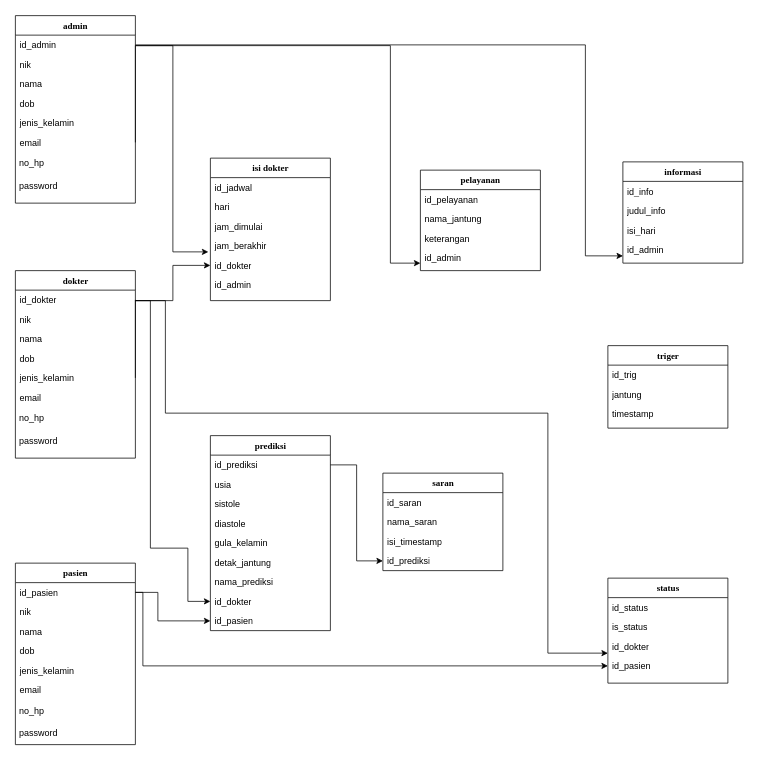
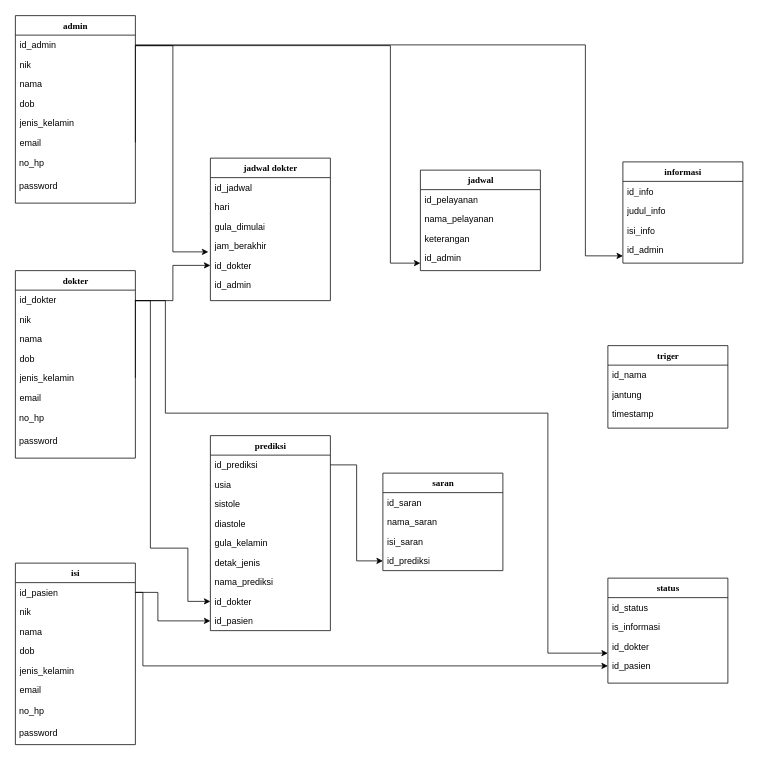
(271, 169) -> (271, 169)
(481, 181) -> (481, 181)
(455, 220) -> (459, 220)
(239, 227) -> (240, 227)
(644, 231) -> (644, 231)
(628, 376) -> (629, 376)
(417, 542) -> (408, 542)
(248, 563) -> (241, 563)
(76, 574) -> (76, 574)
(634, 628) -> (639, 628)
